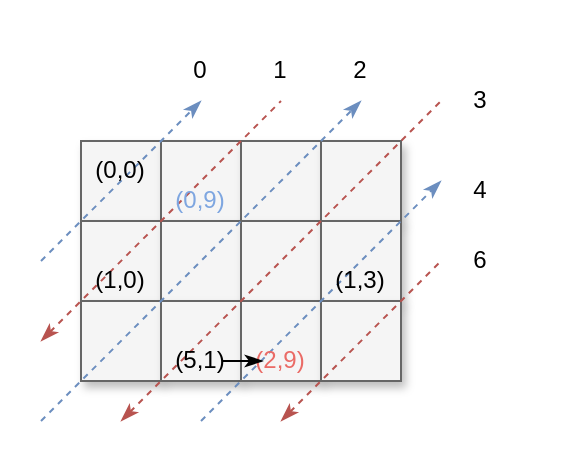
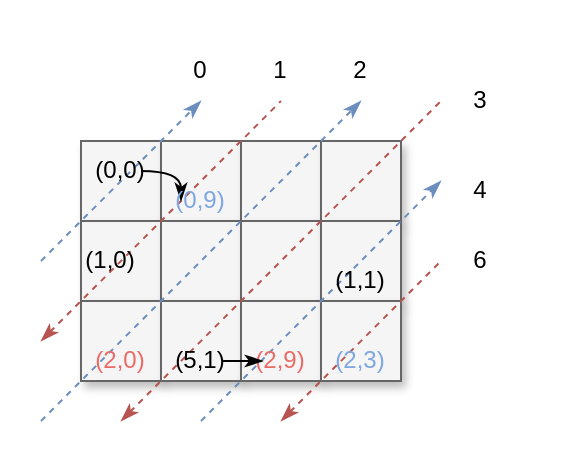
none -> (165, 173)
(121, 281) -> (111, 261)
(361, 281) -> (361, 281)
none -> (121, 361)
none -> (361, 361)
